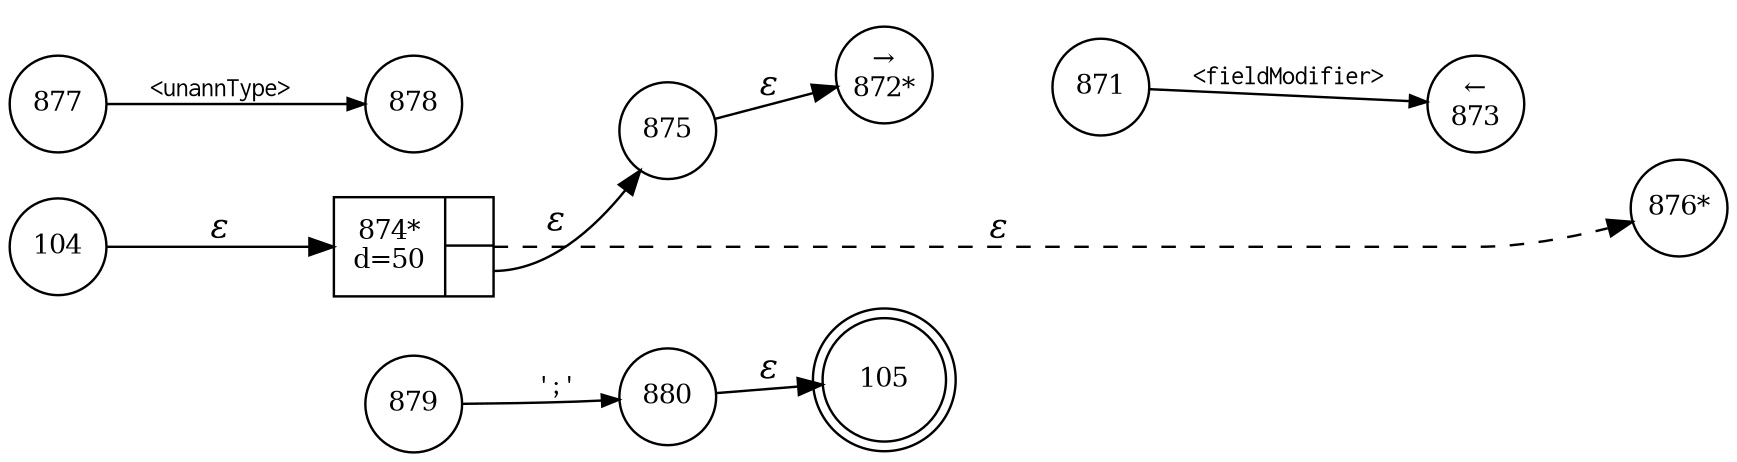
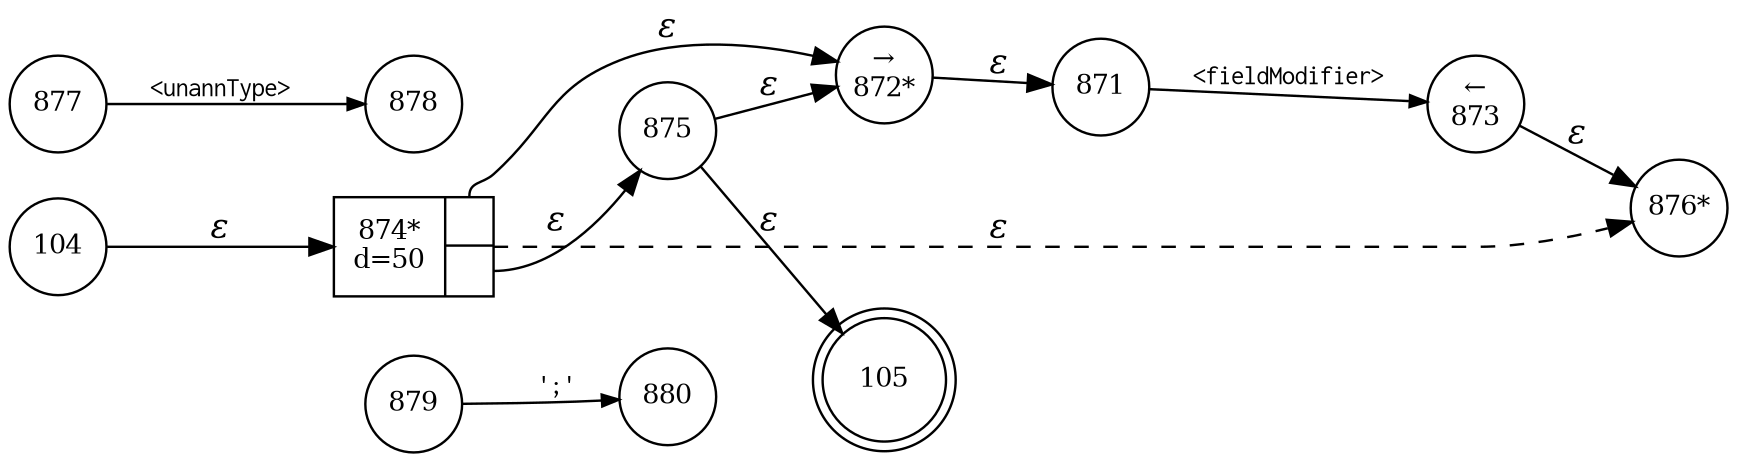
none -> (615, 63)
none -> (980, 80)
none -> (1566, 150)
(757, 390) -> (754, 229)
